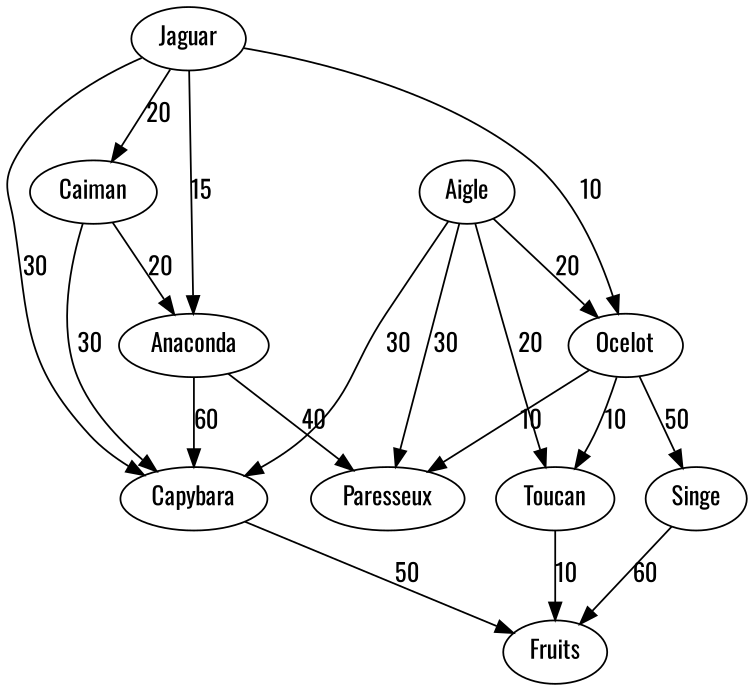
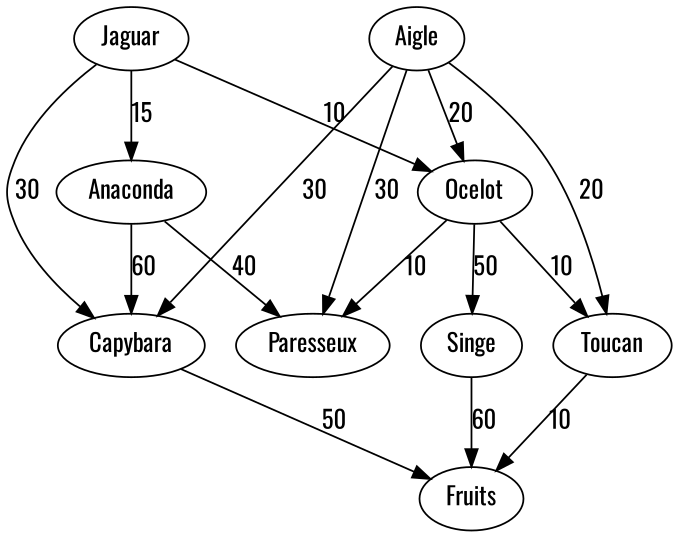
(93, 192) -> none
